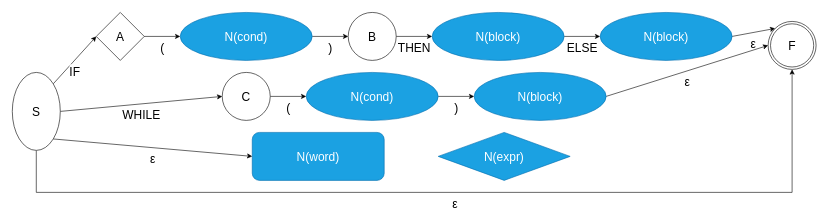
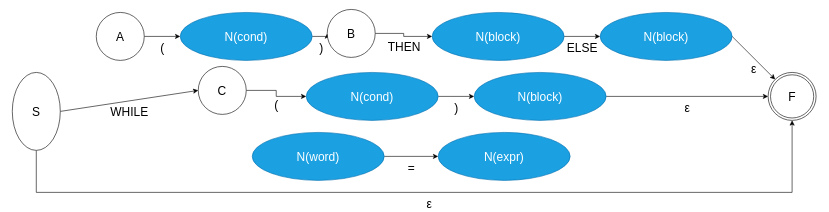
(120, 36) -> (120, 36)
(372, 36) -> (351, 33)
(792, 45) -> (792, 96)
(74, 61) -> none
(246, 96) -> (222, 90)
(152, 148) -> none
(318, 156) -> (318, 156)
none -> (409, 156)
(504, 156) -> (504, 156)
